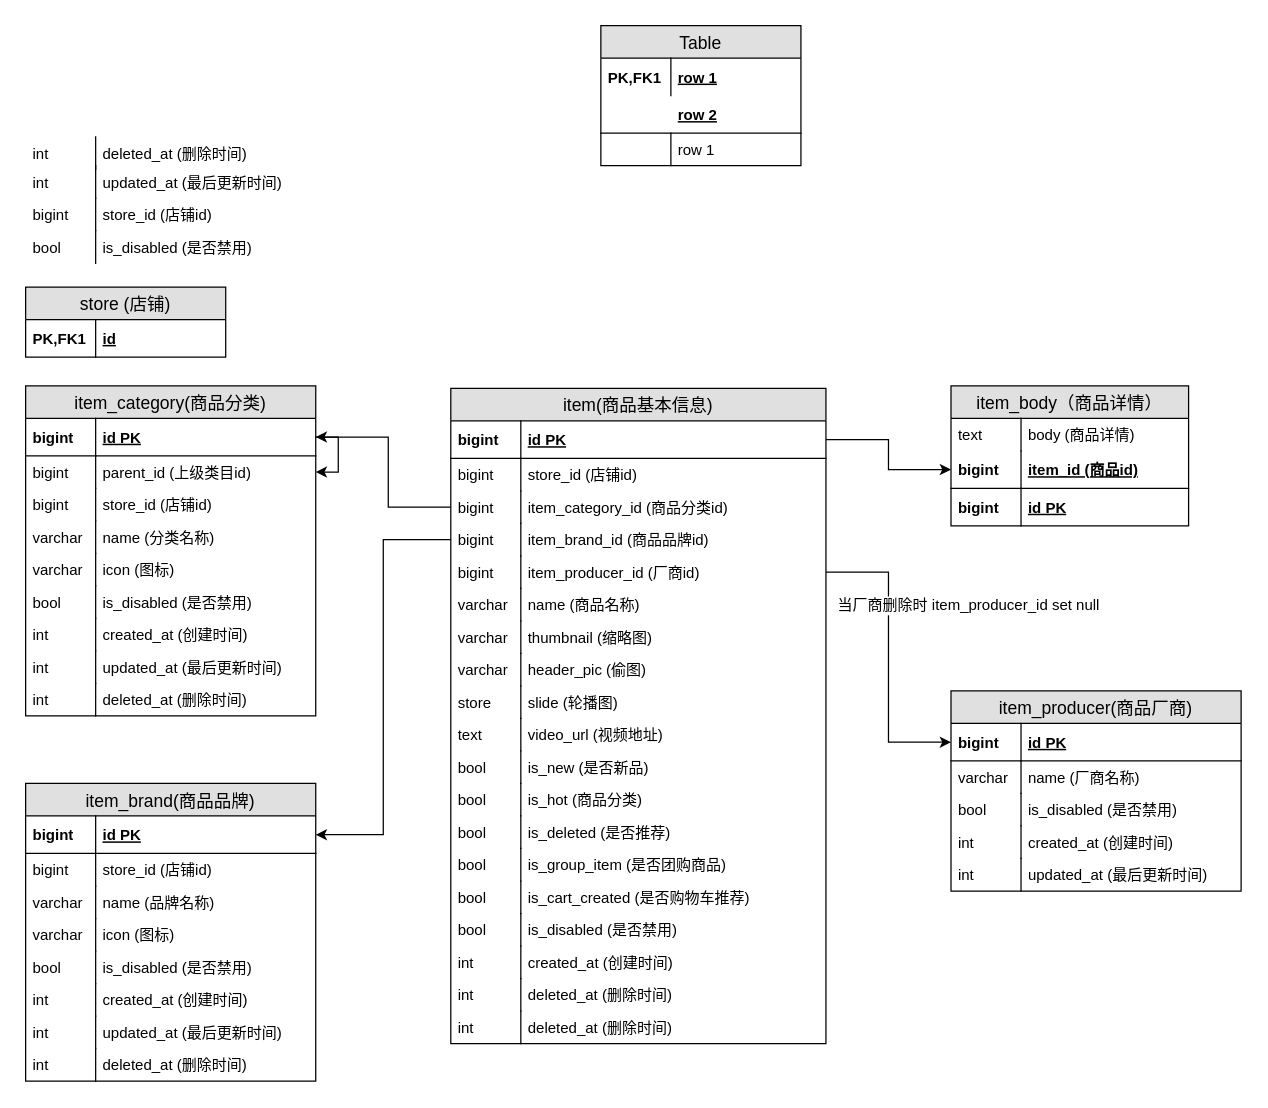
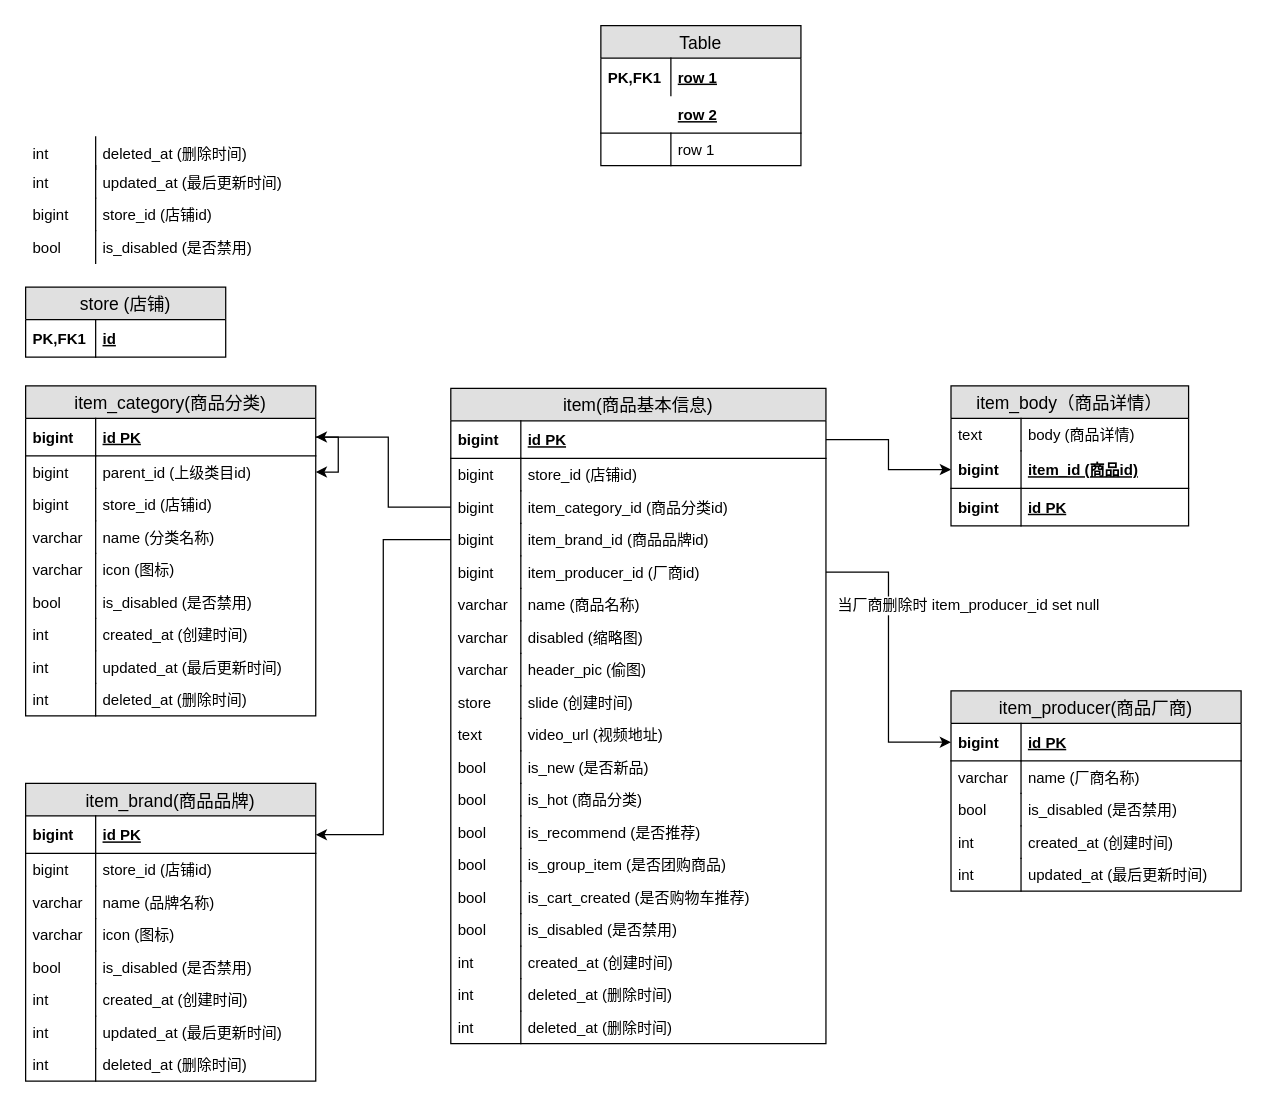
(595, 638) -> (590, 638)
(578, 703) -> (585, 703)
(606, 833) -> (617, 833)
